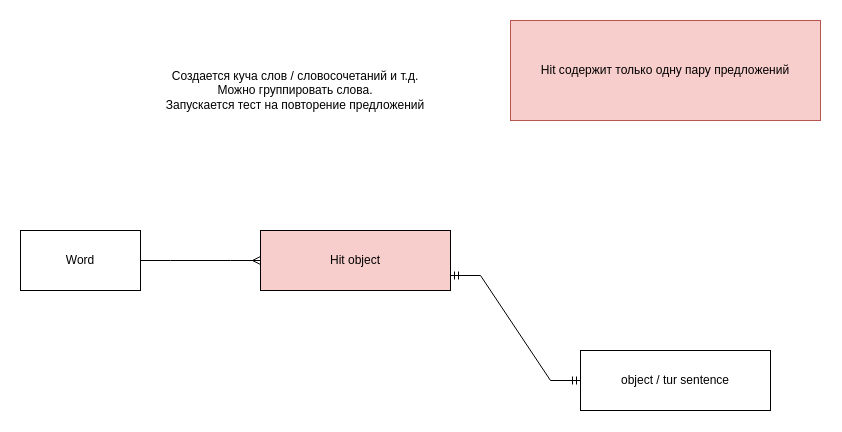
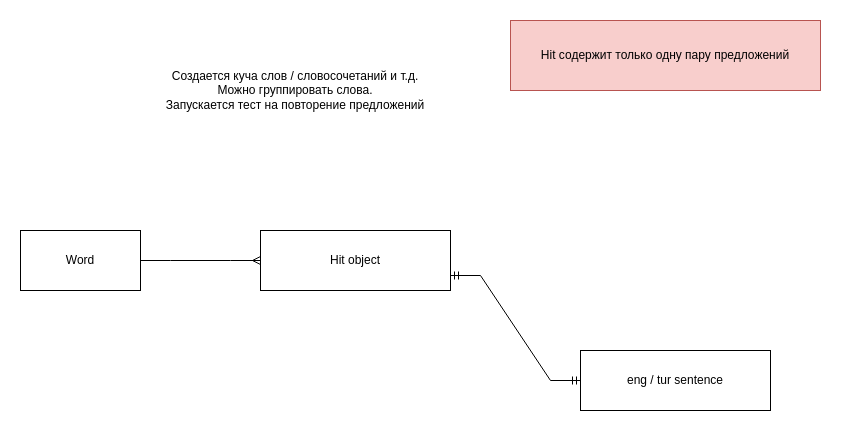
(666, 71) -> (666, 56)
(356, 261) -> (356, 261)
(676, 381) -> (676, 381)
